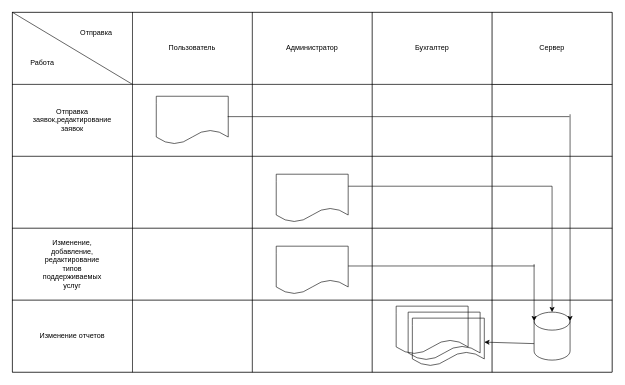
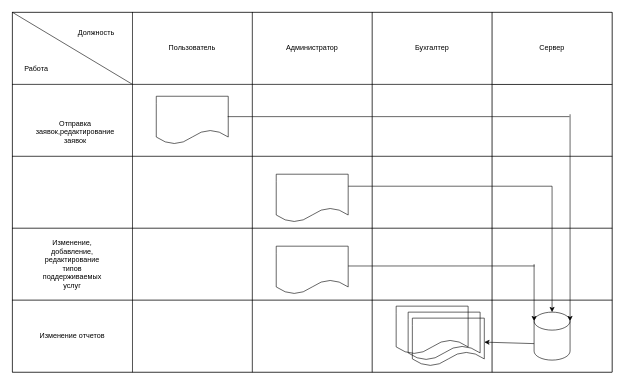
(96, 33) -> (96, 33)
(42, 63) -> (36, 69)
(72, 120) -> (75, 132)
